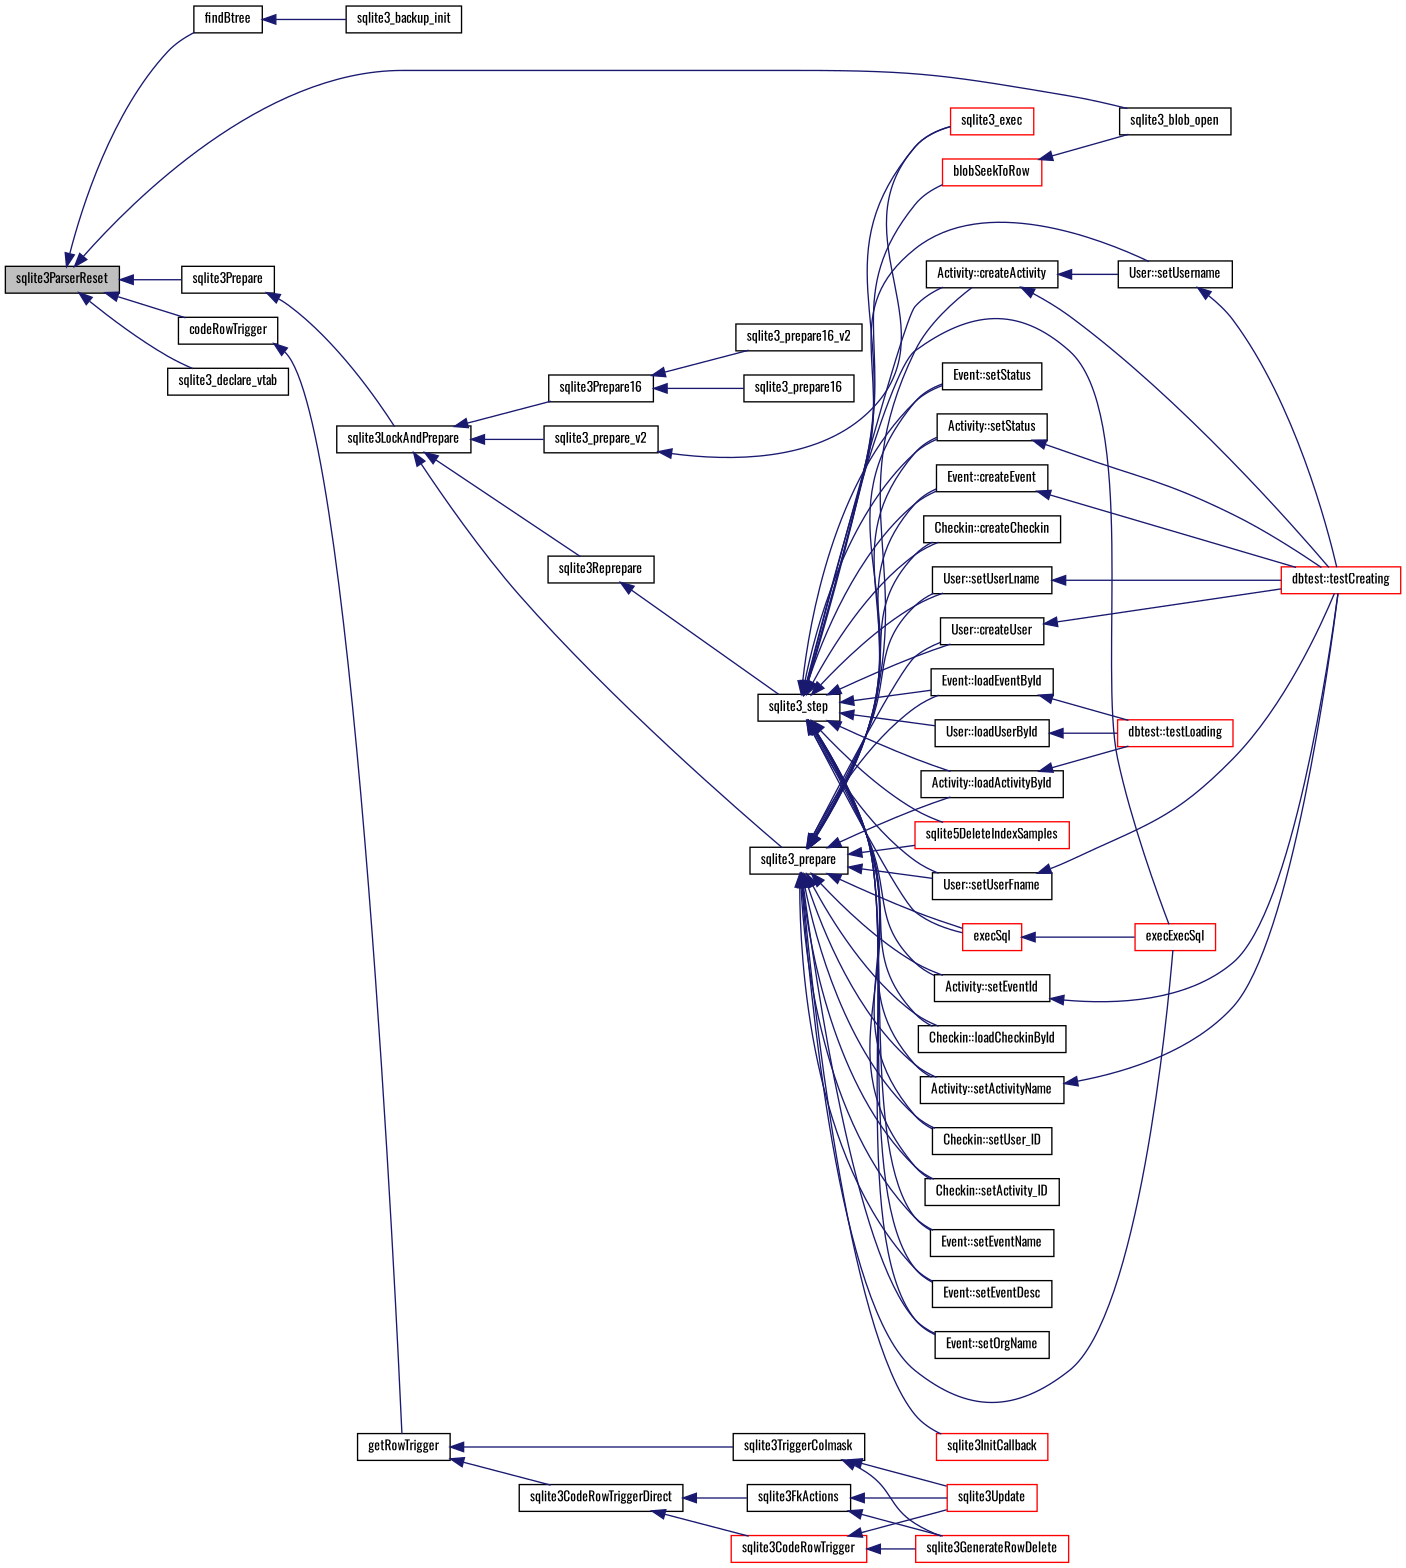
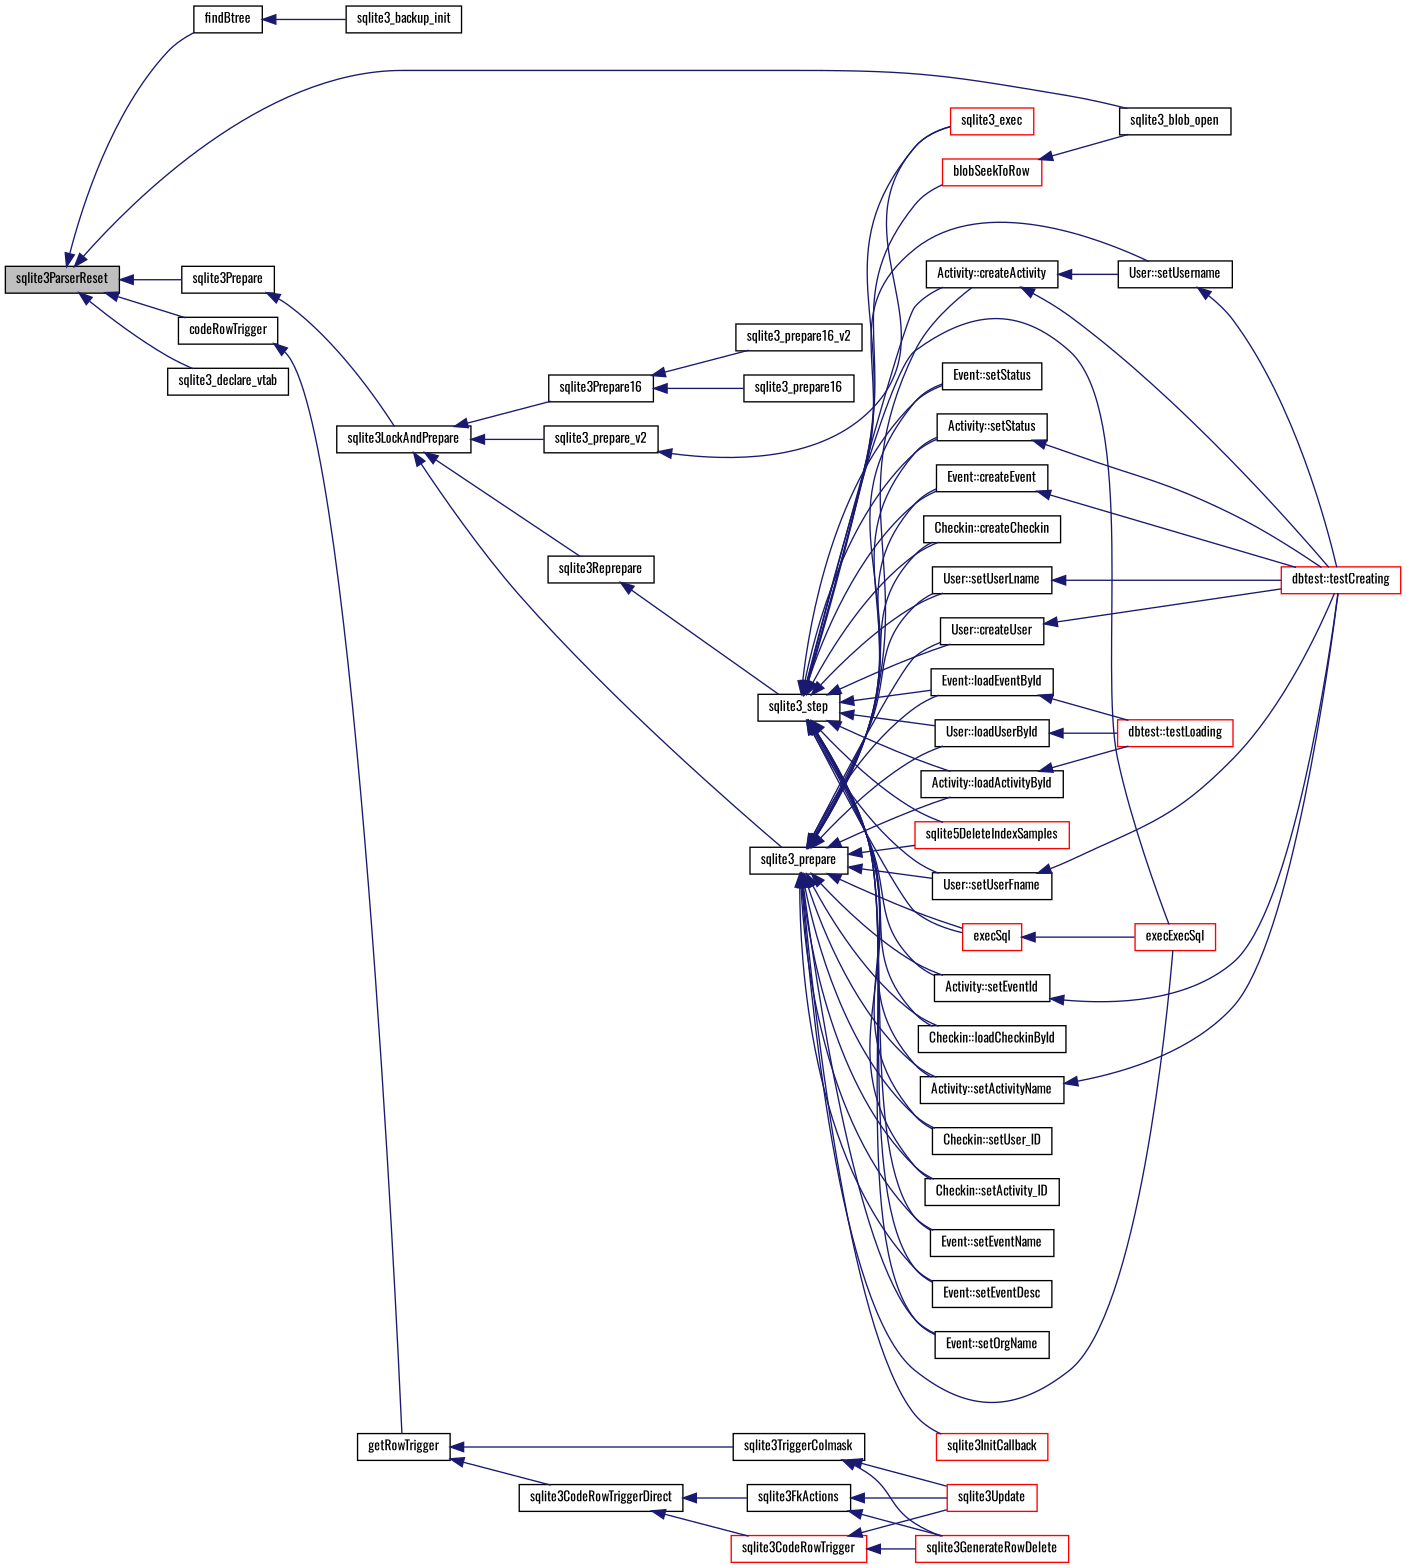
none -> (871, 790)
